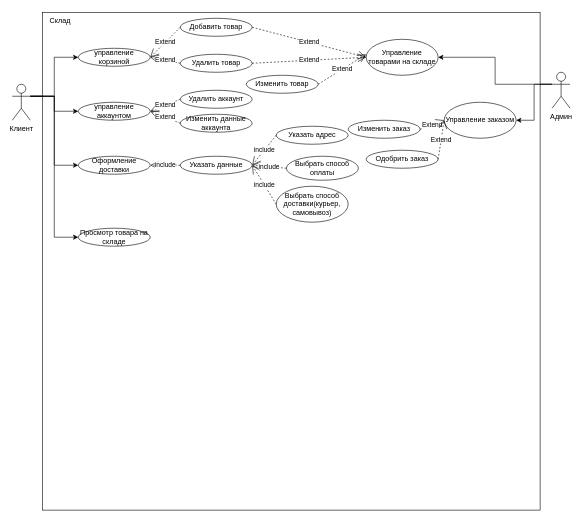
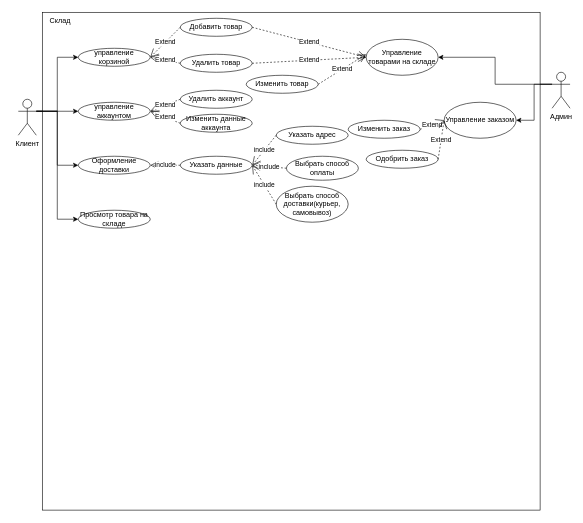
(21, 102) -> (27, 117)
(114, 237) -> (114, 219)
